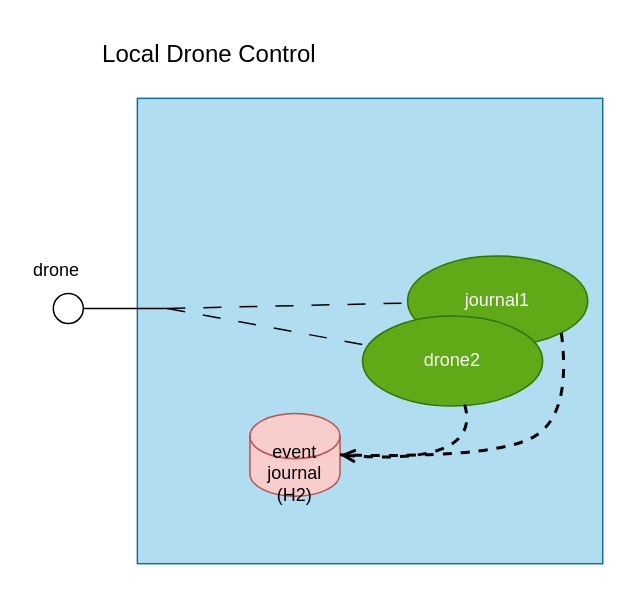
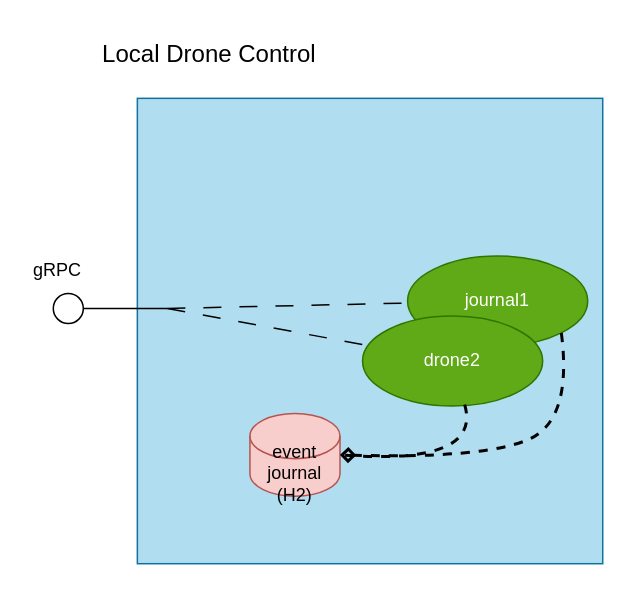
(59, 271) -> (54, 271)
(431, 454) -> (431, 455)
(363, 456) -> (364, 456)
